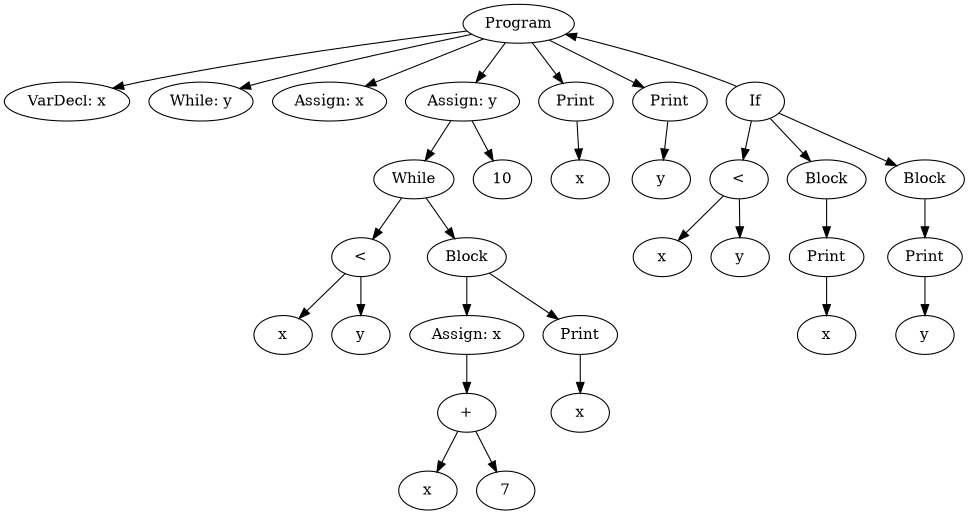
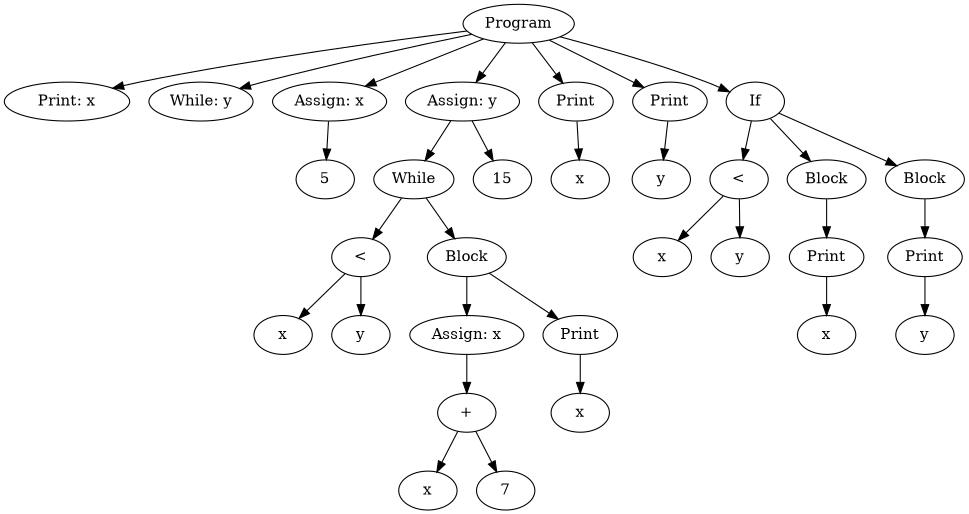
(657, 59) -> (641, 60)
(67, 102) -> (67, 102)
none -> (325, 179)
(502, 179) -> (502, 179)
